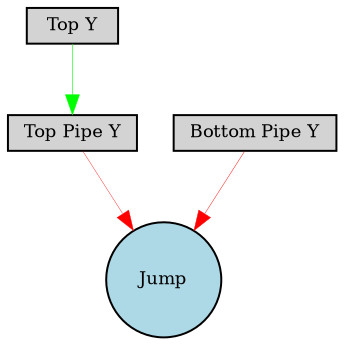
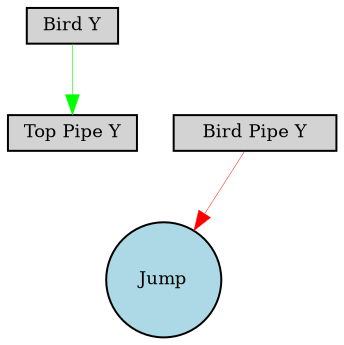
(72, 26) -> (72, 26)
(255, 133) -> (255, 133)
(103, 182) -> none
